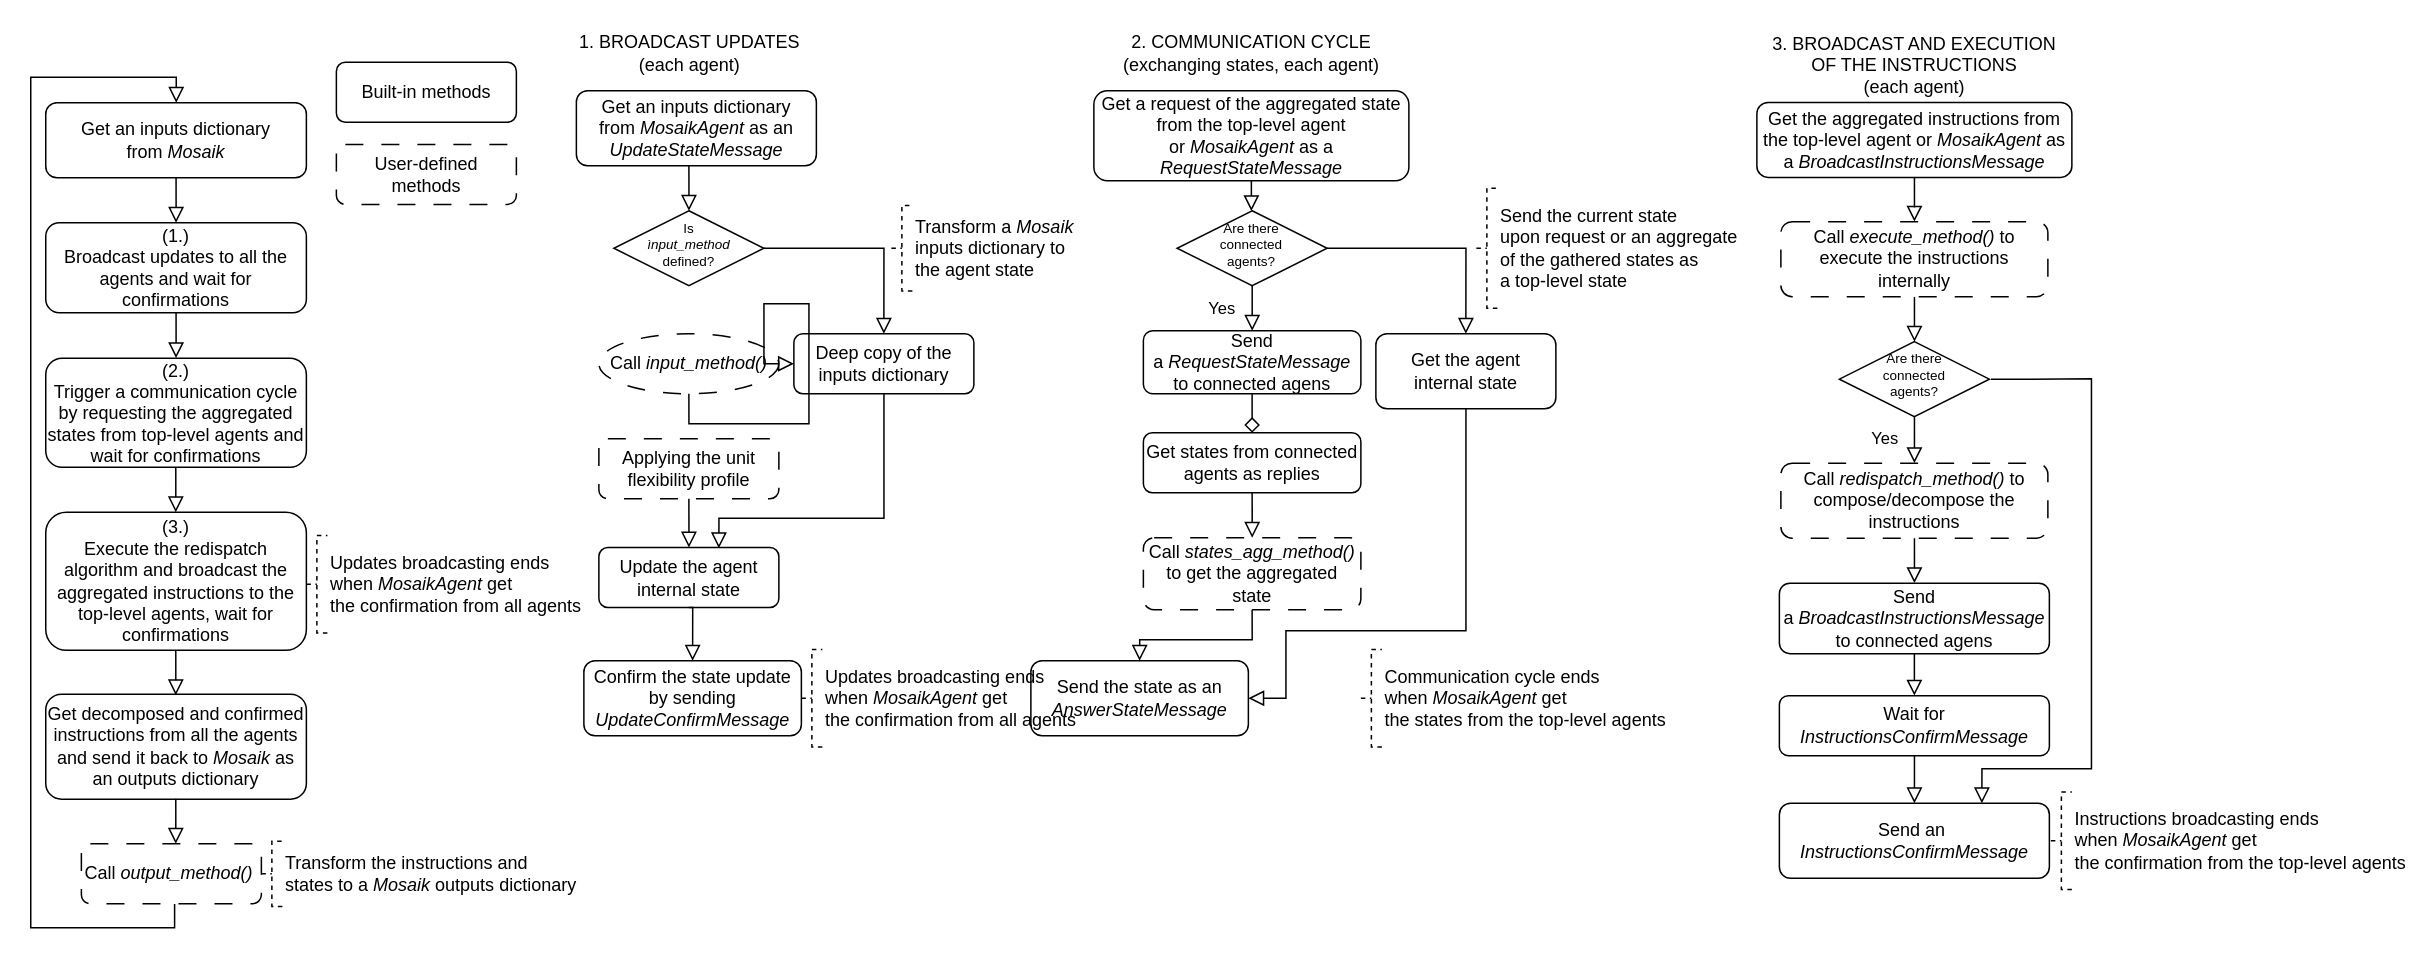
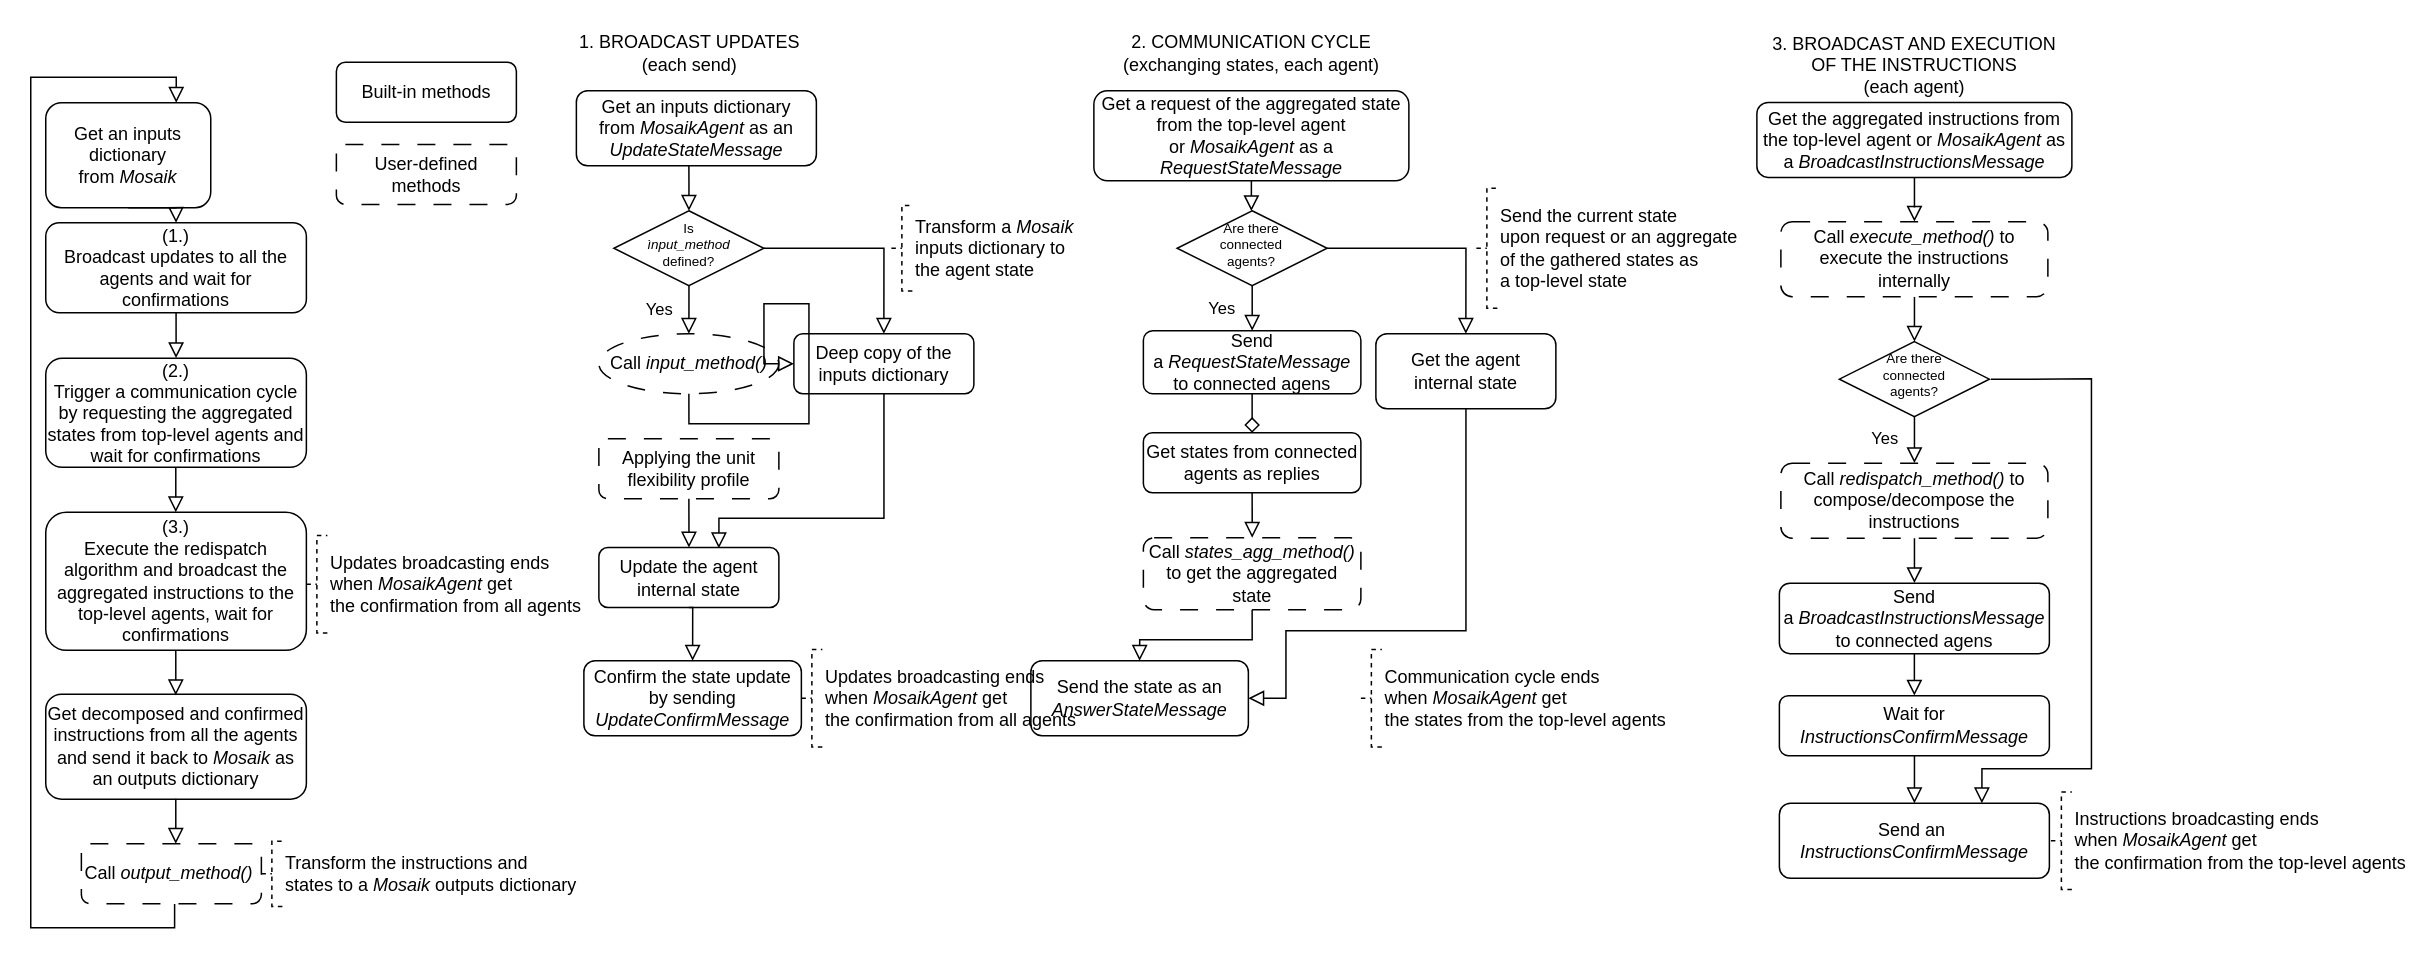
(690, 53) -> (690, 53)
(176, 140) -> (128, 155)
none -> (689, 314)
